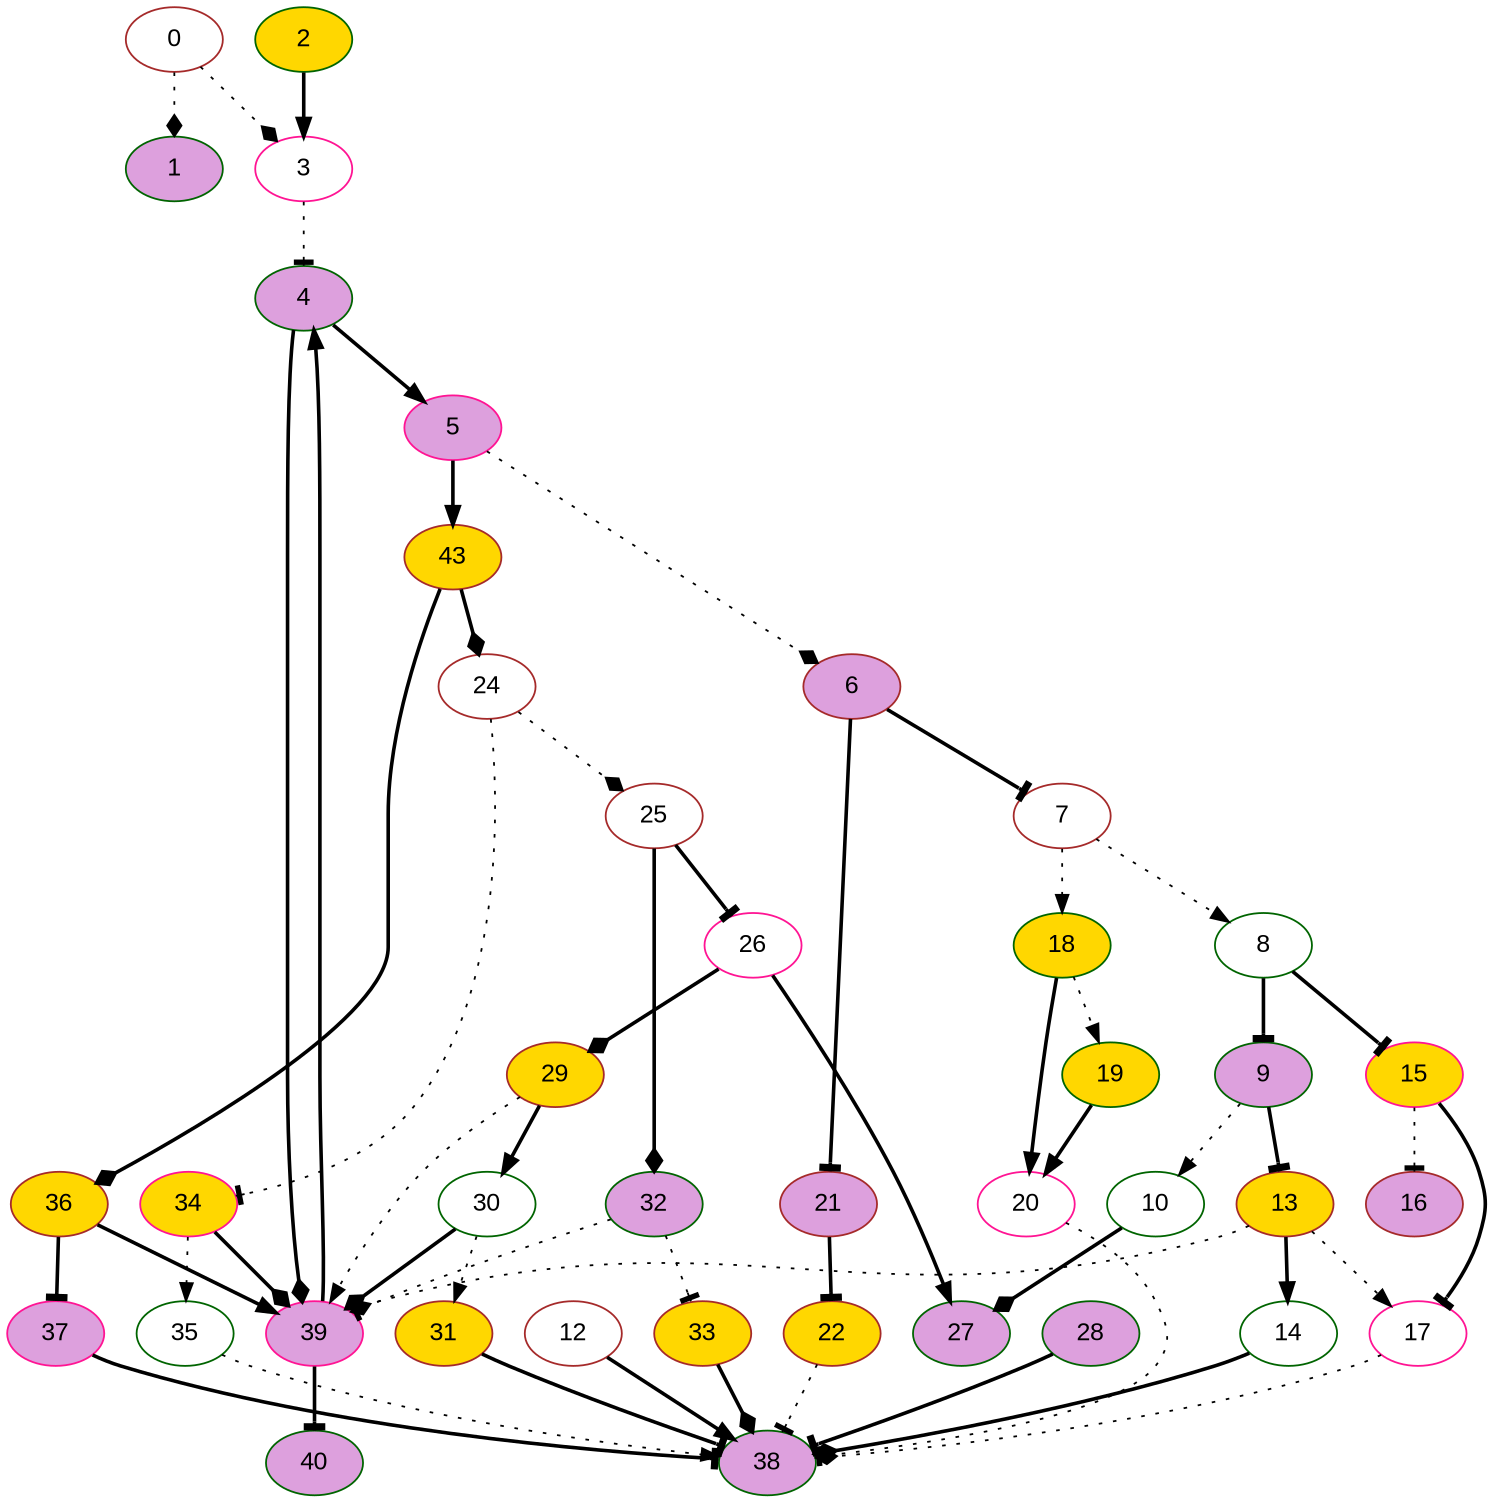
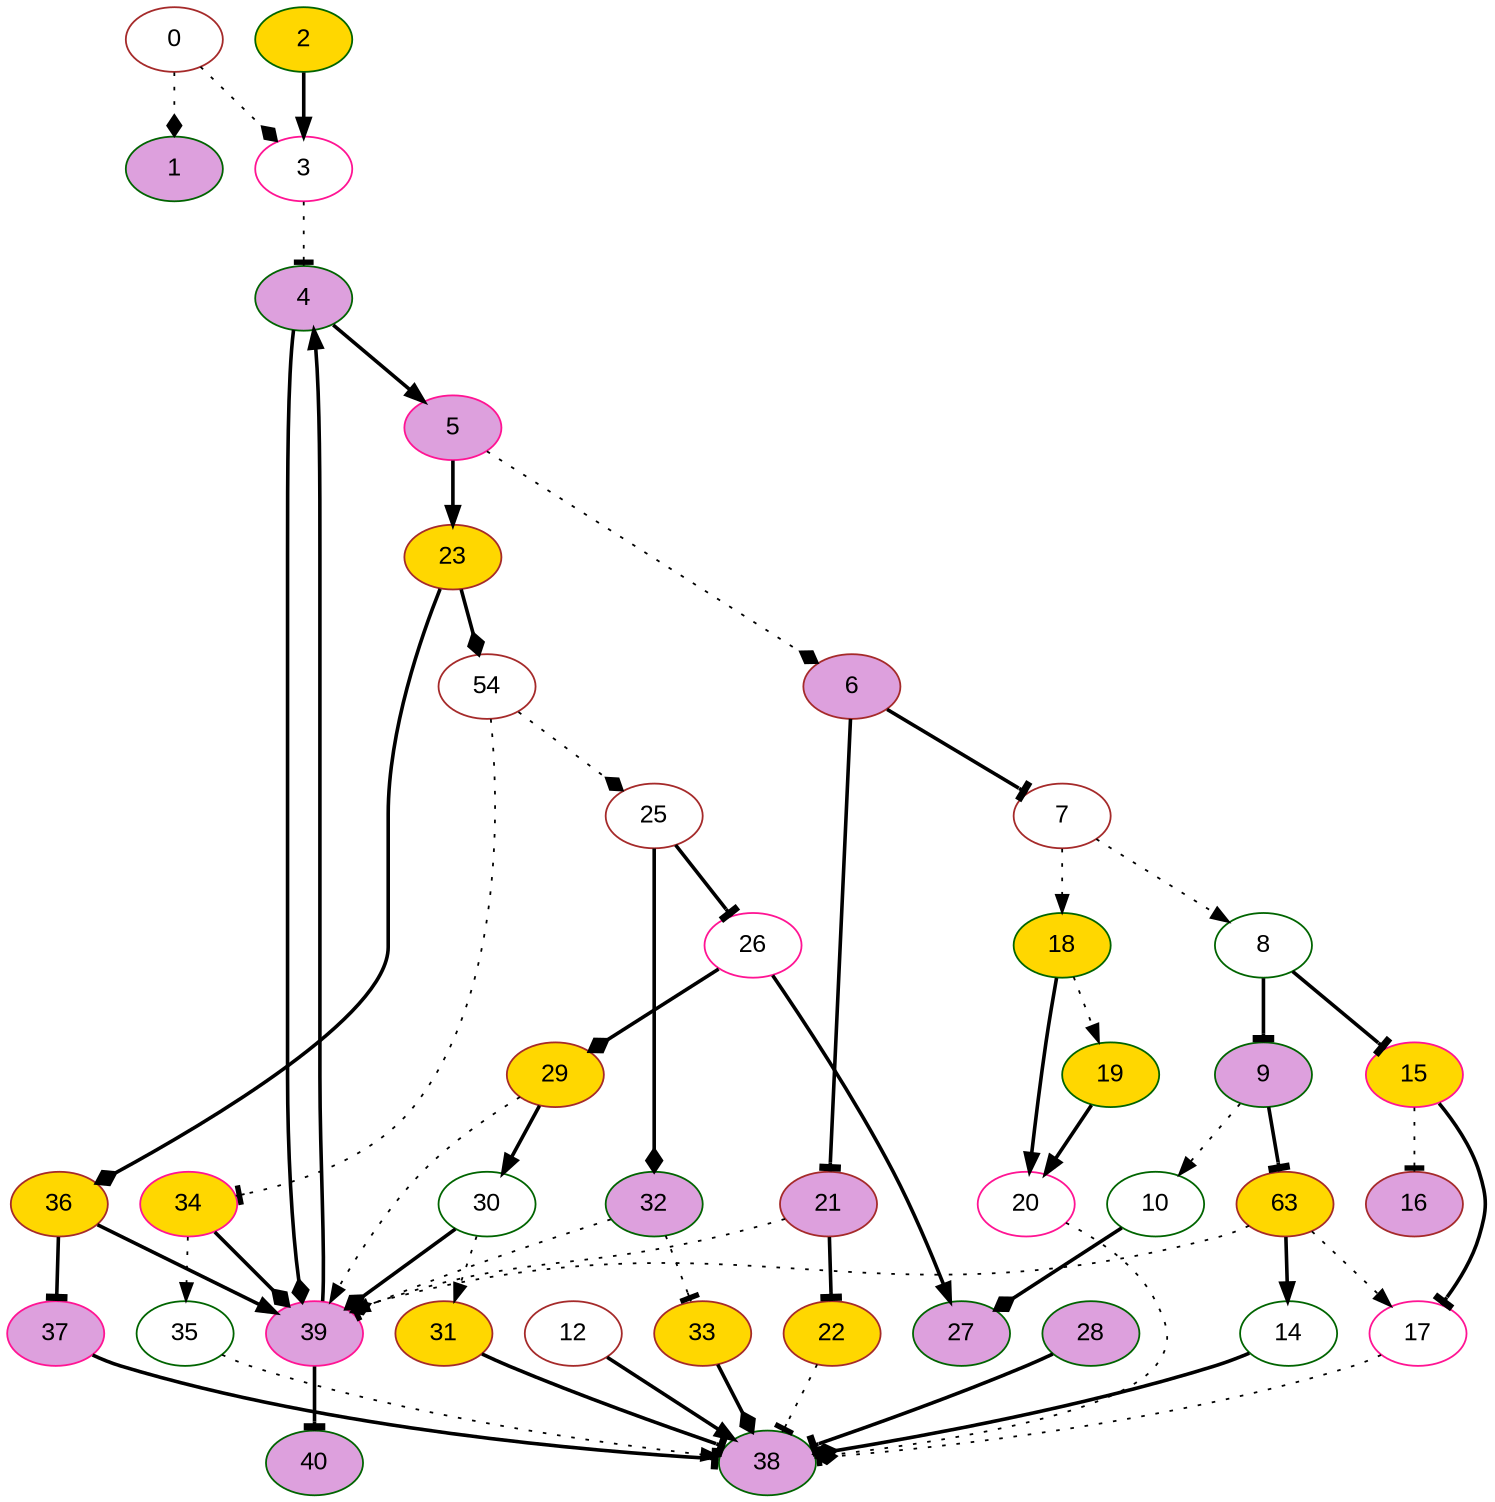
(453, 557) -> (453, 557)
(487, 687) -> (487, 687)
(1285, 1204) -> (1285, 1204)
none -> (640, 1252)
